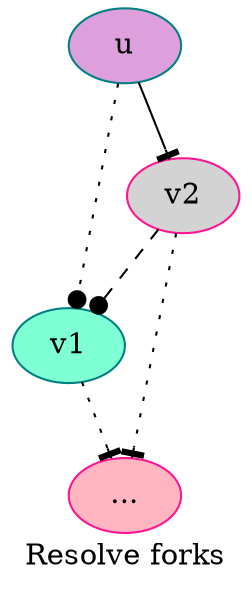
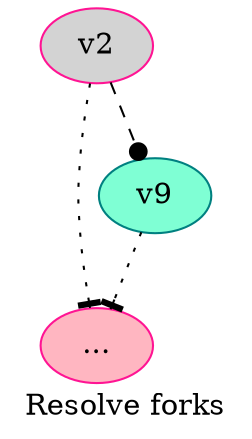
(125, 46) -> none
(69, 346) -> (155, 196)
